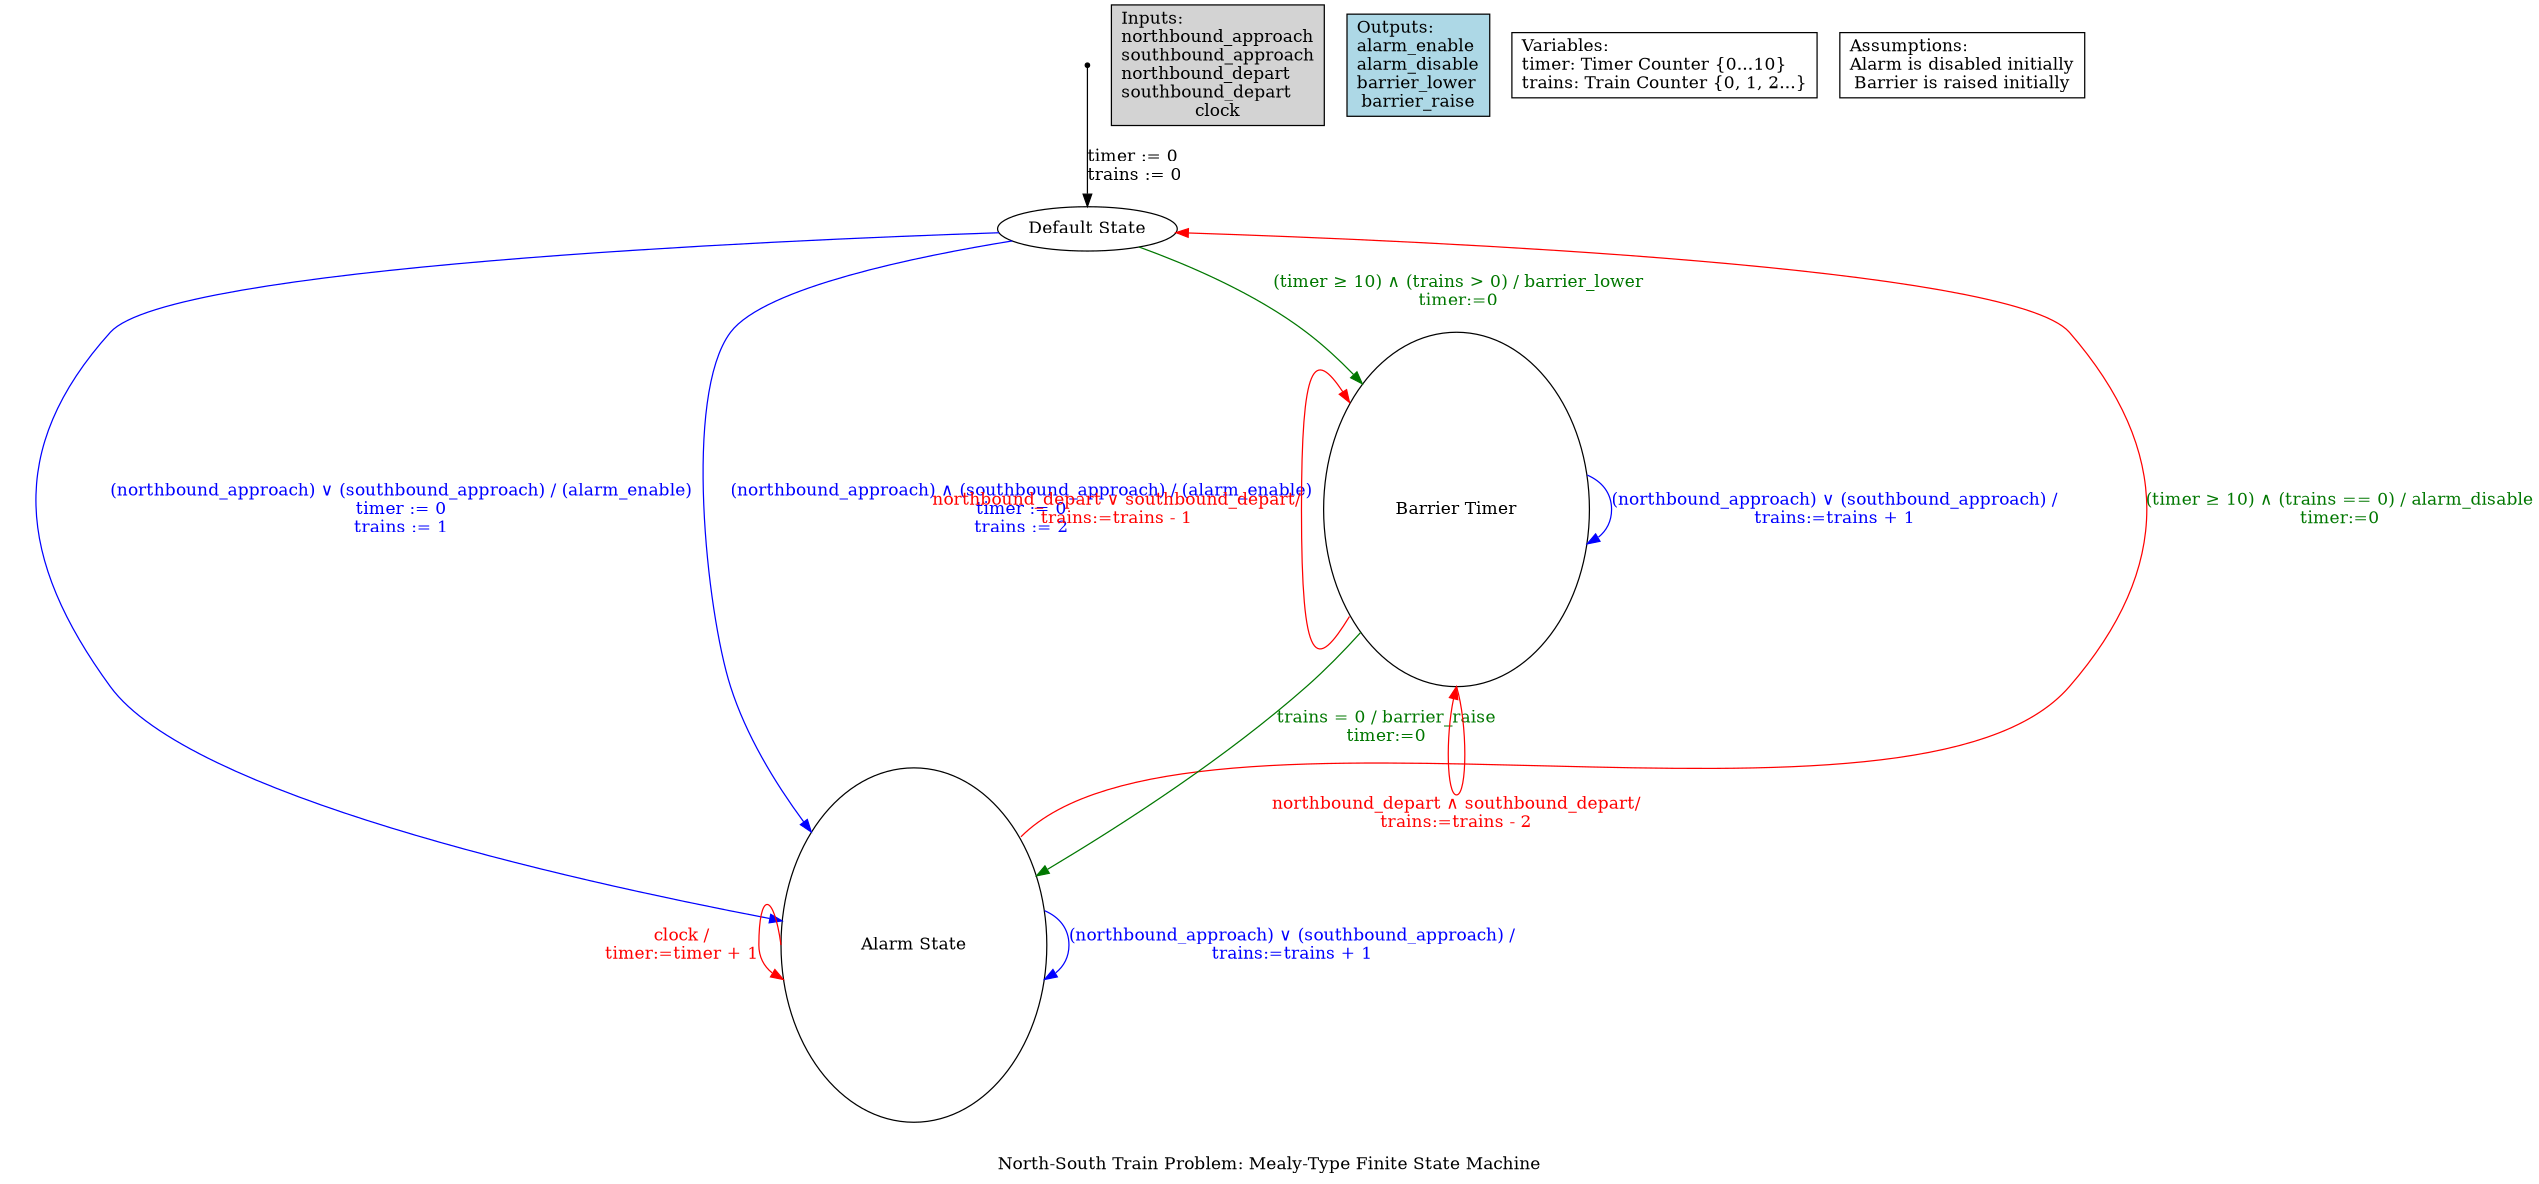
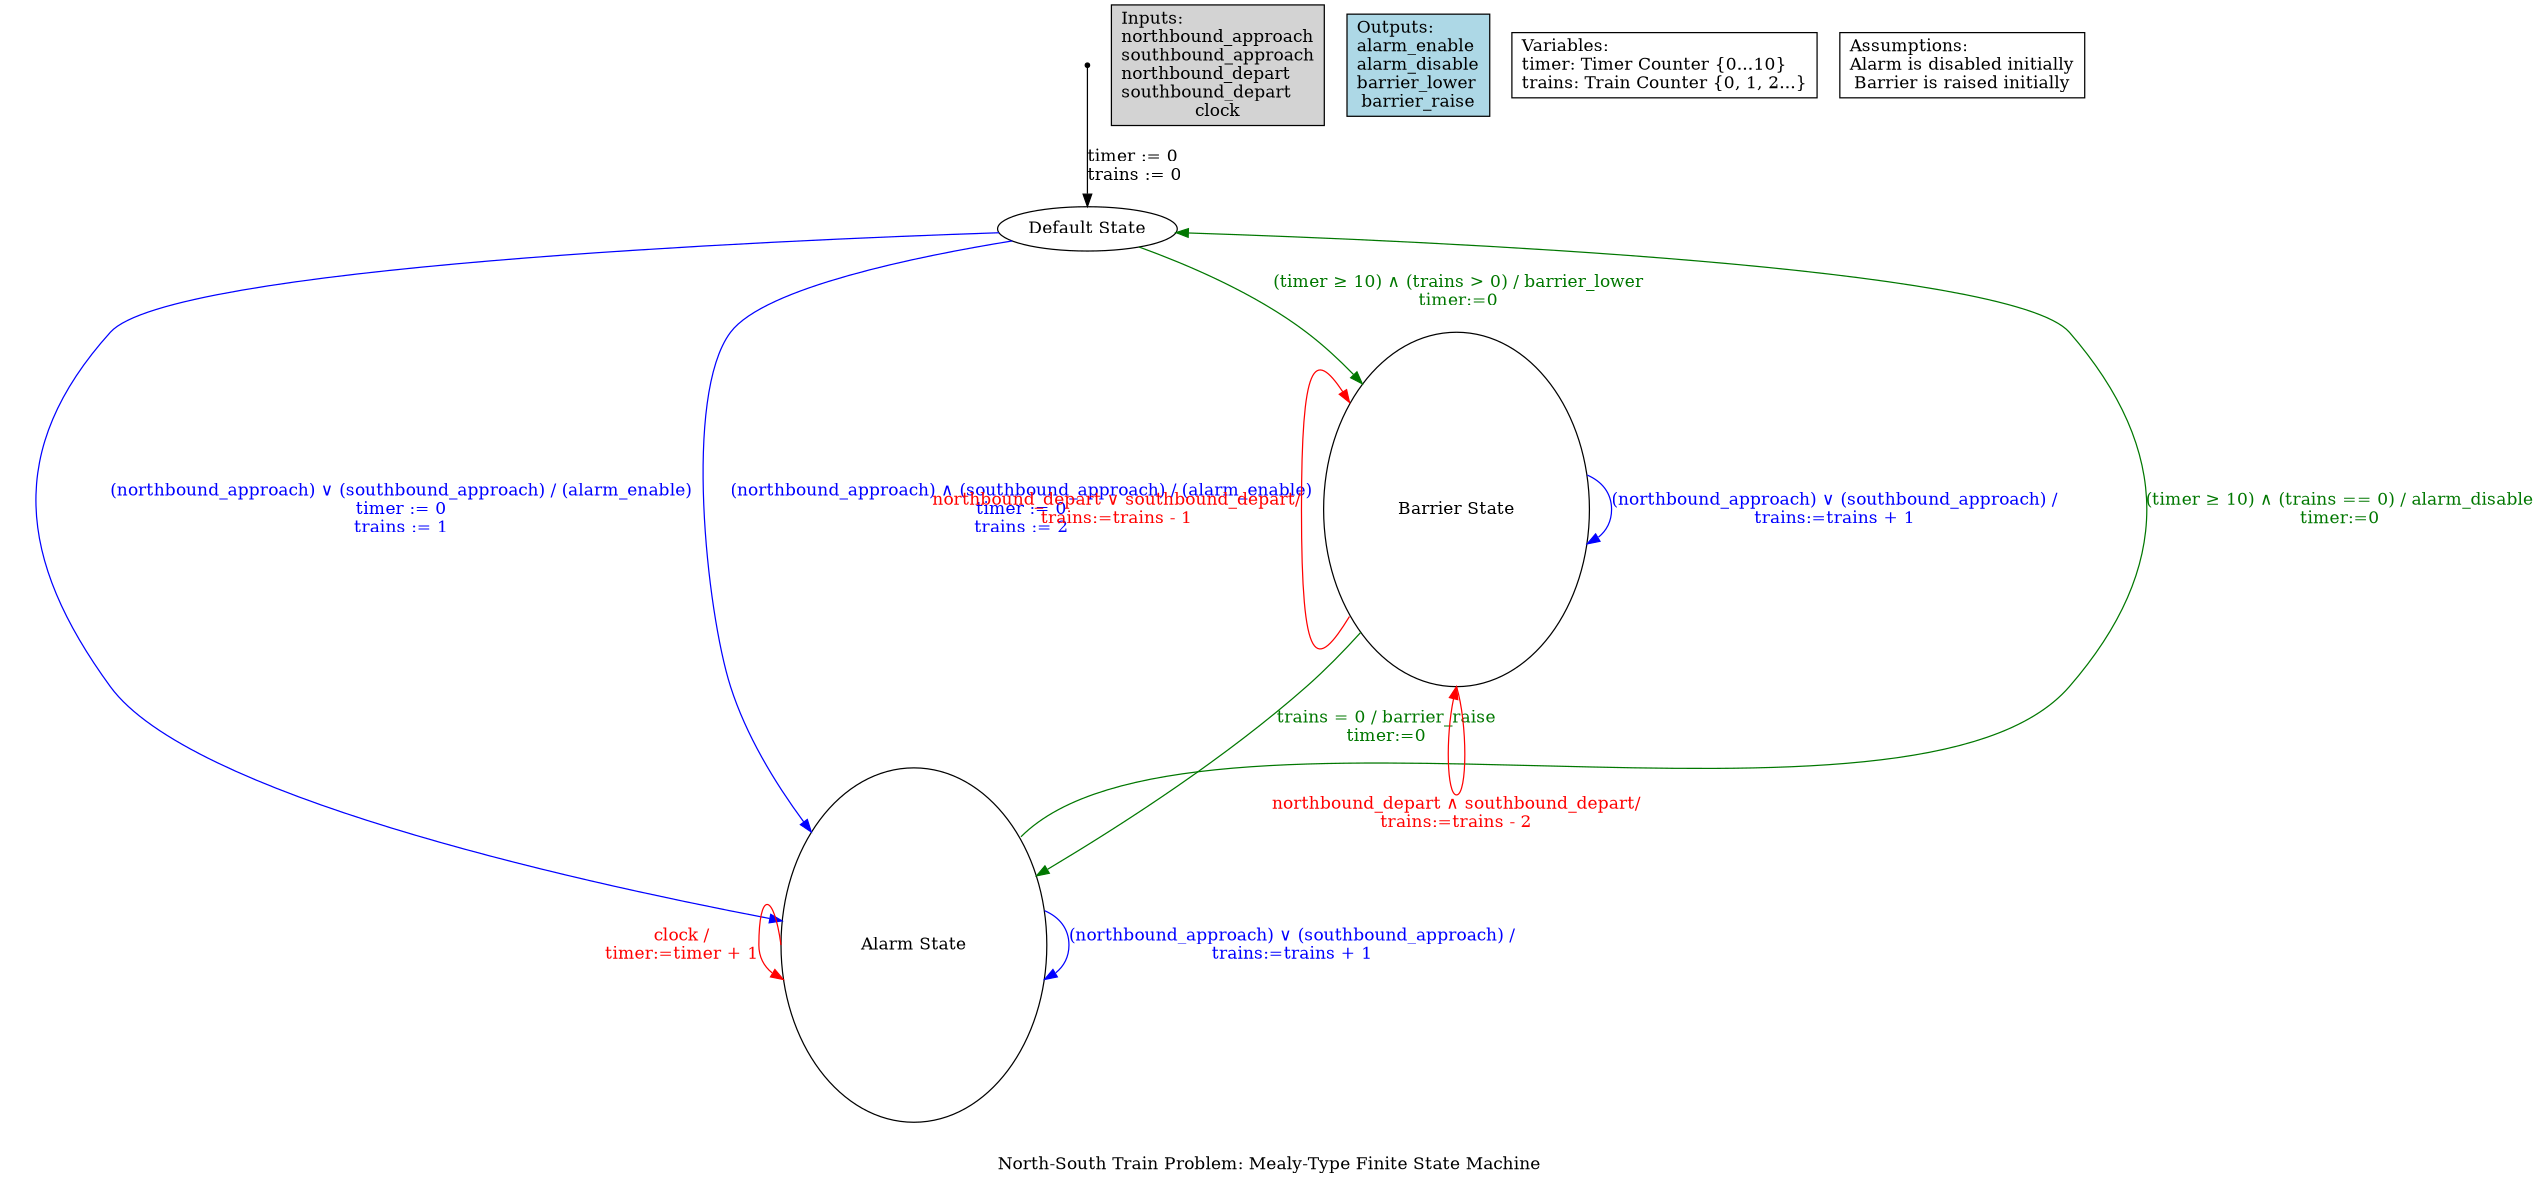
(1456, 509) -> (1456, 509)
(2126, 600) -> (2126, 600)
